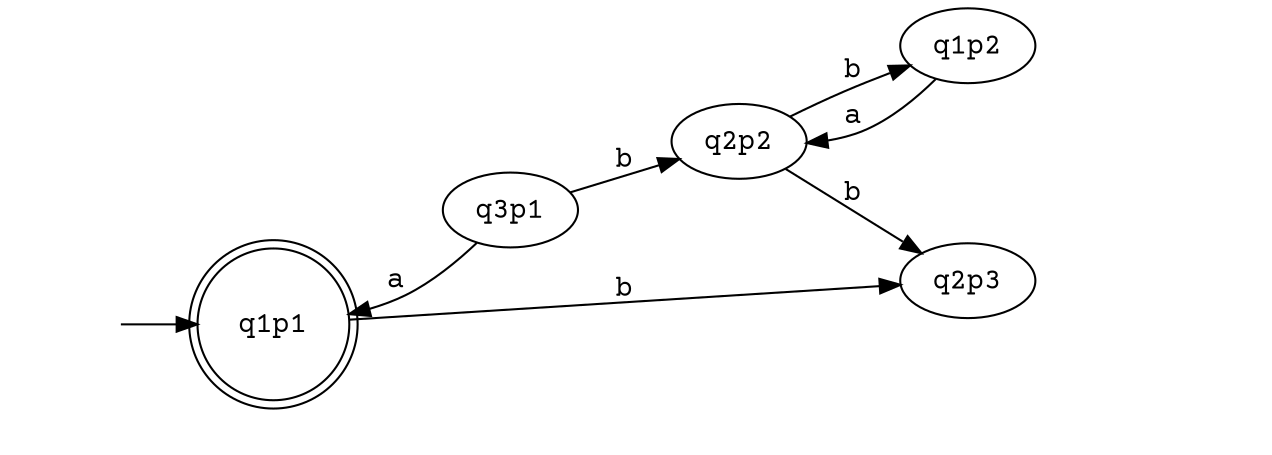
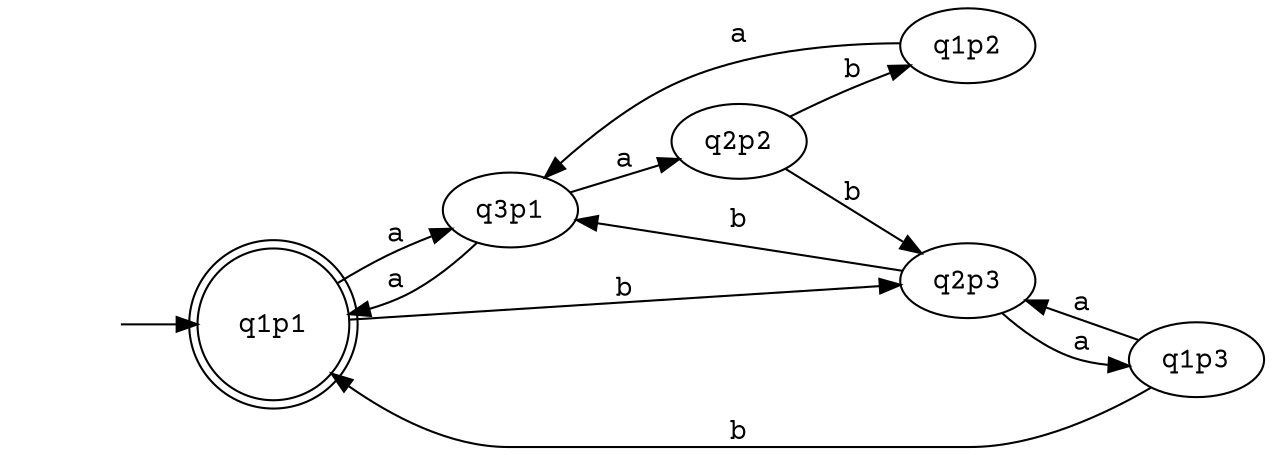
(887, 119) -> (717, 68)
(625, 159) -> (625, 159)
none -> (750, 247)
none -> (384, 257)
none -> (1196, 360)
